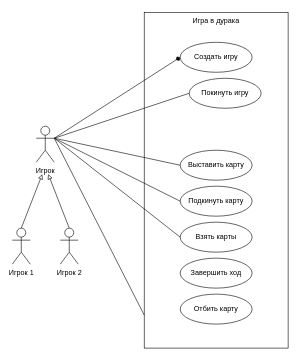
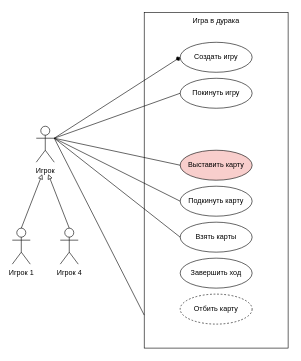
(225, 93) -> (216, 93)
(216, 165) -> (216, 165)
(70, 273) -> (70, 273)
(216, 309) -> (216, 309)
